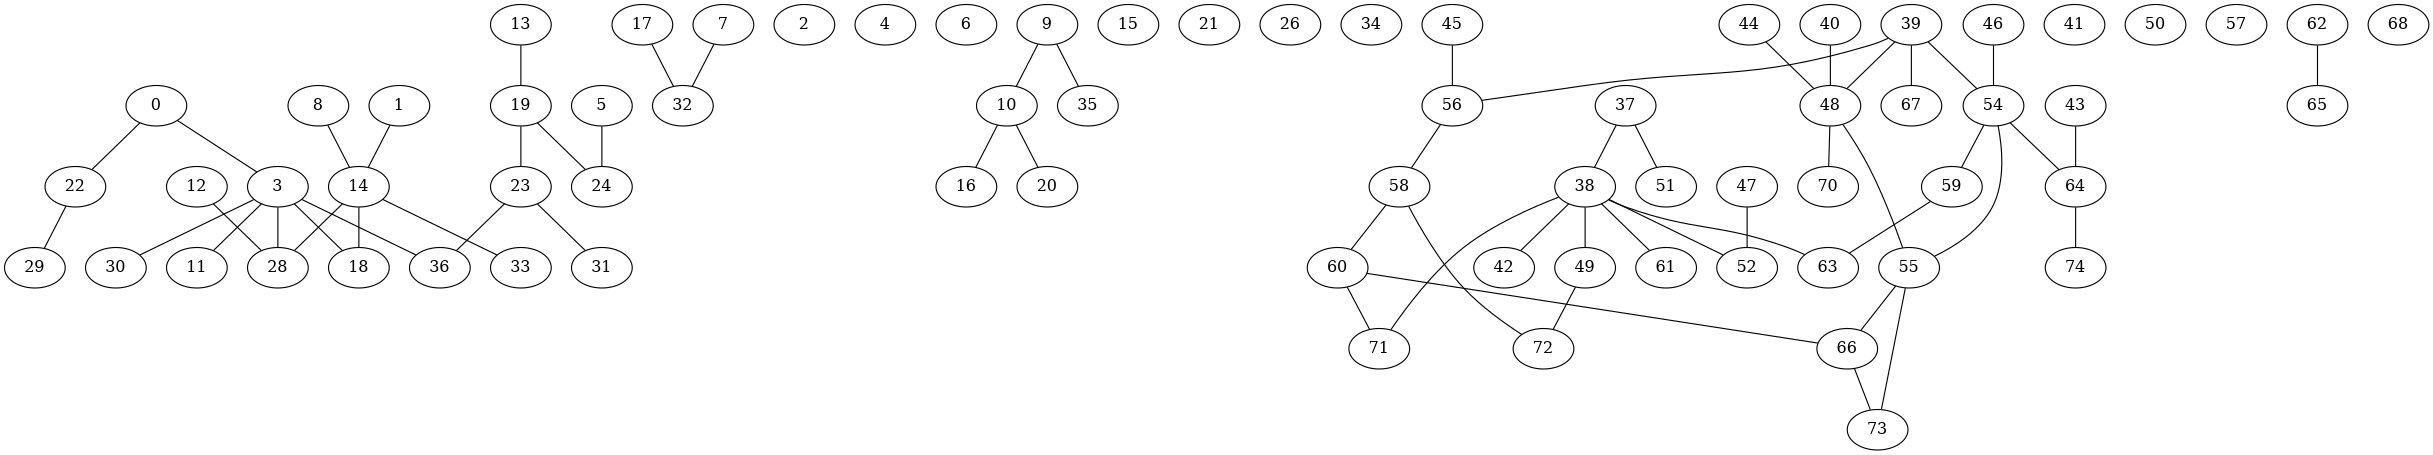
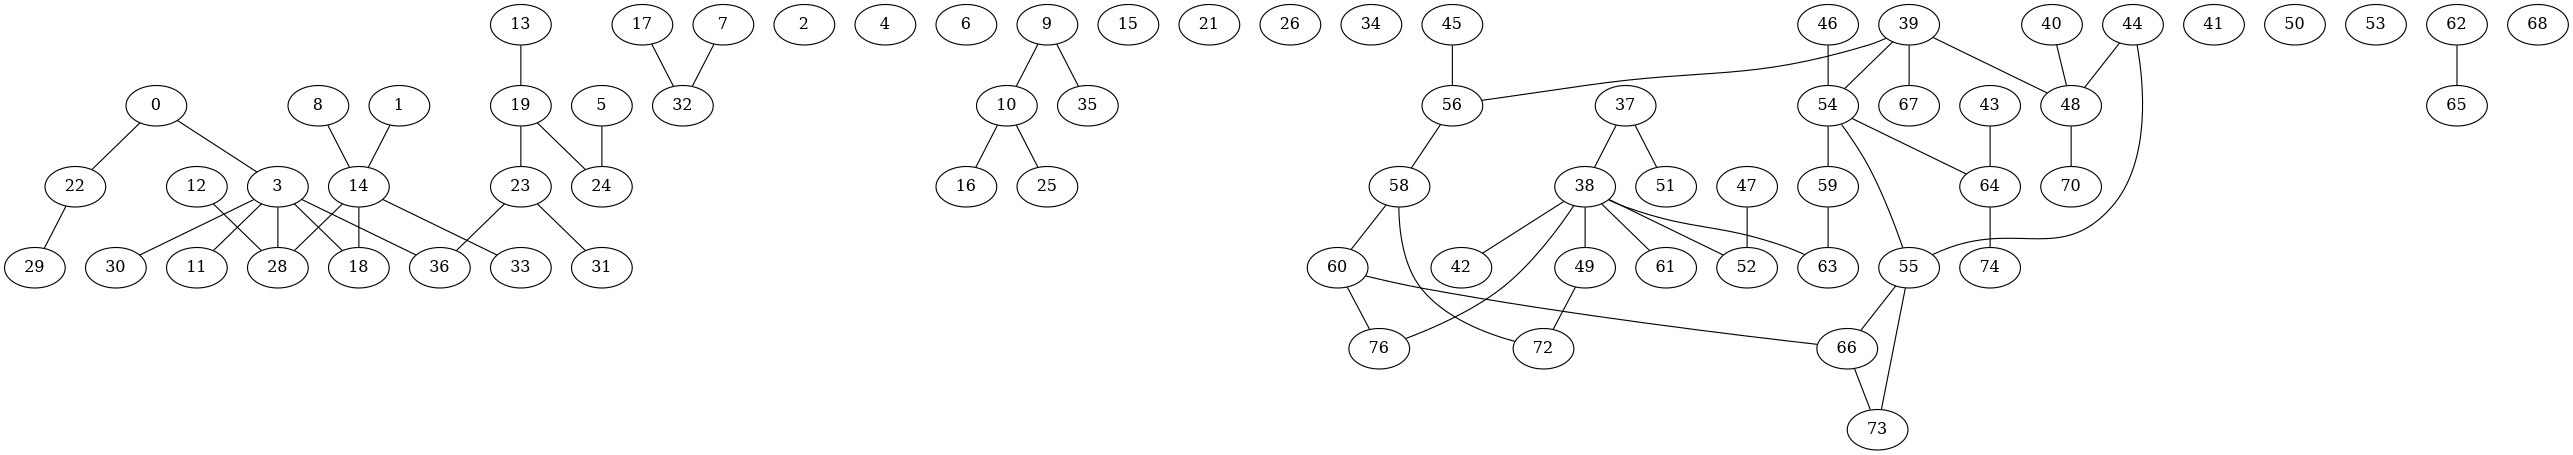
(2236, 25) -> none
none -> (2376, 25)
(1877, 184) -> (2104, 214)
(1047, 187) -> (1047, 187)
(1379, 349) -> (1379, 349)
